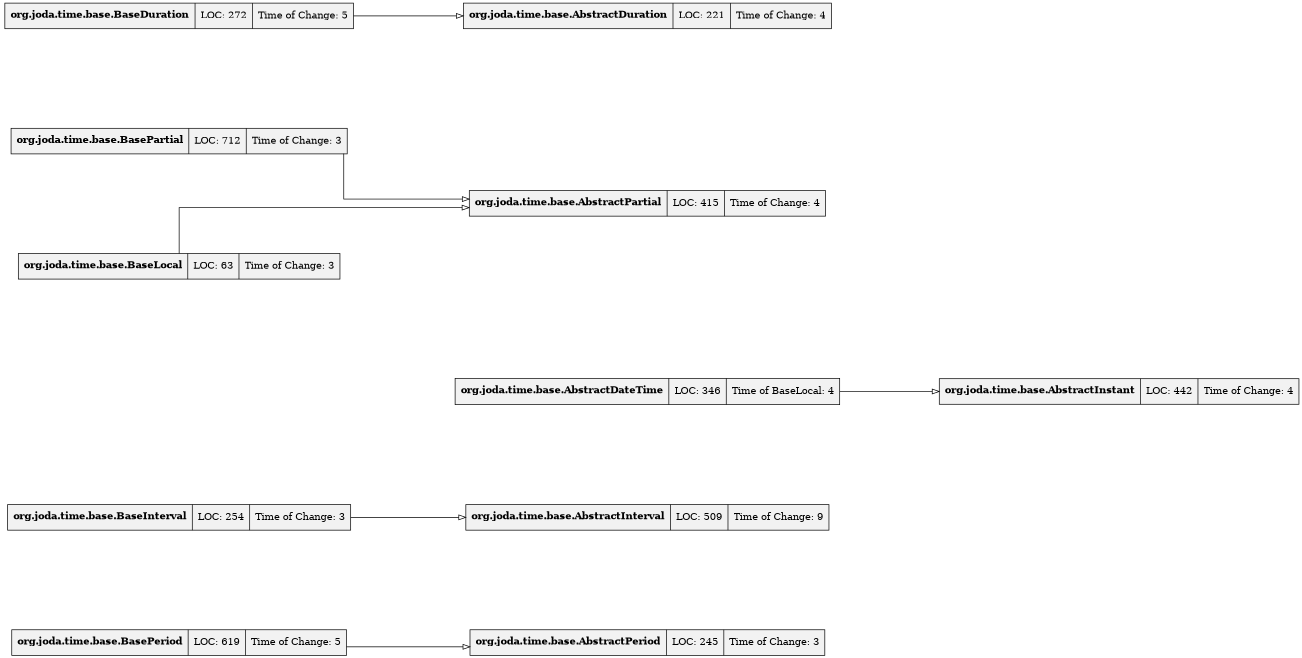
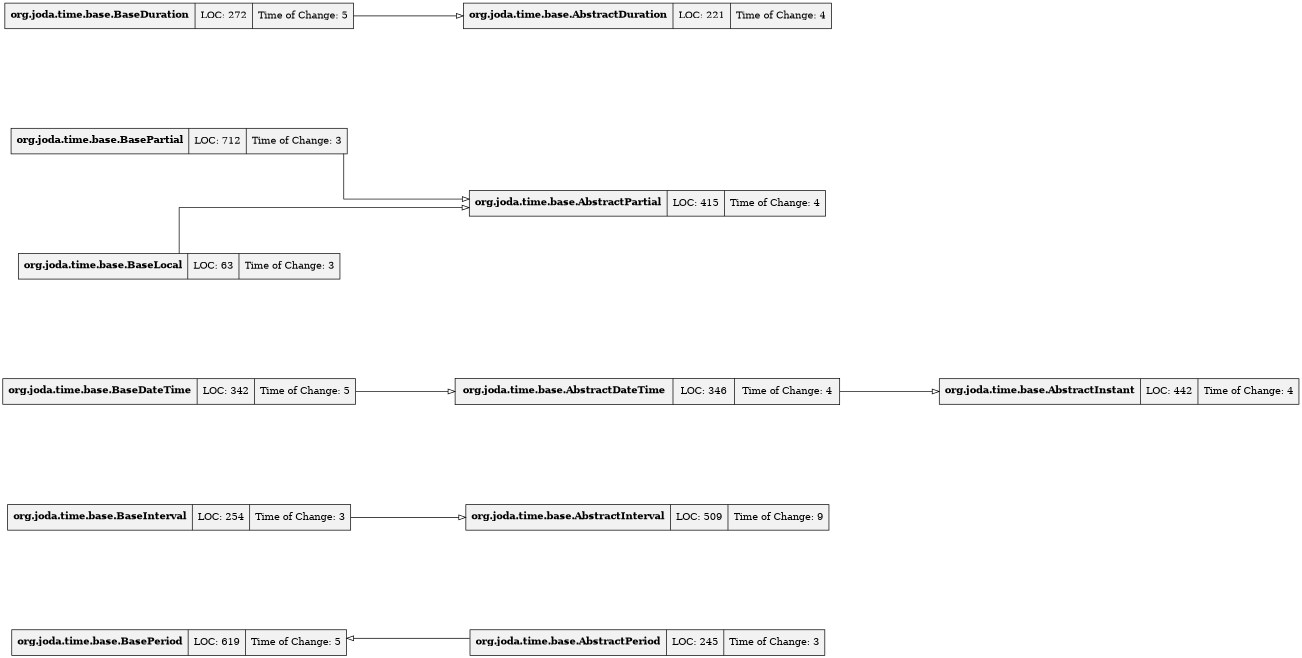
none -> (179, 391)
(783, 391) -> (787, 391)
(405, 647) -> (412, 638)
